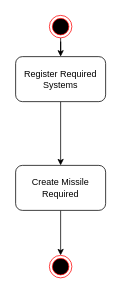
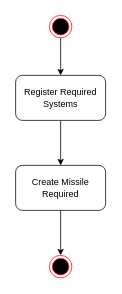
(60, 79) -> (60, 98)
